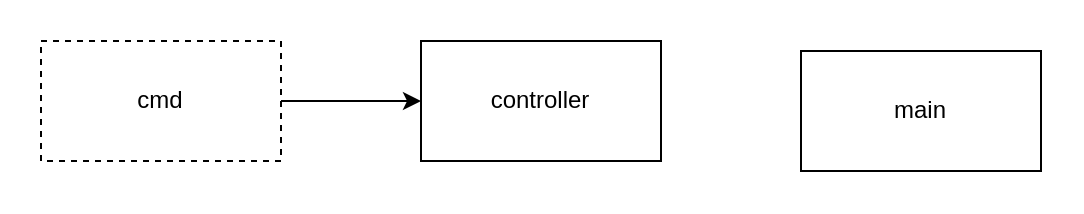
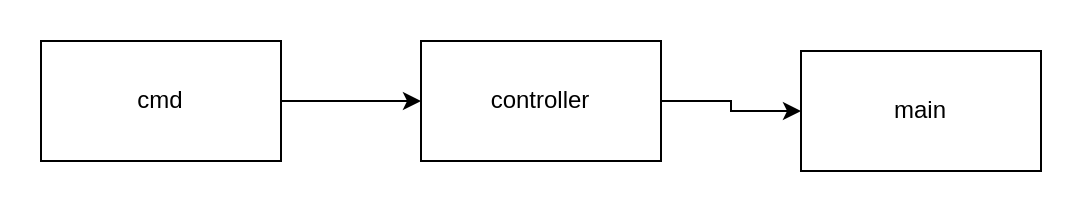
(161, 101) -> (161, 101)
none -> (729, 101)
